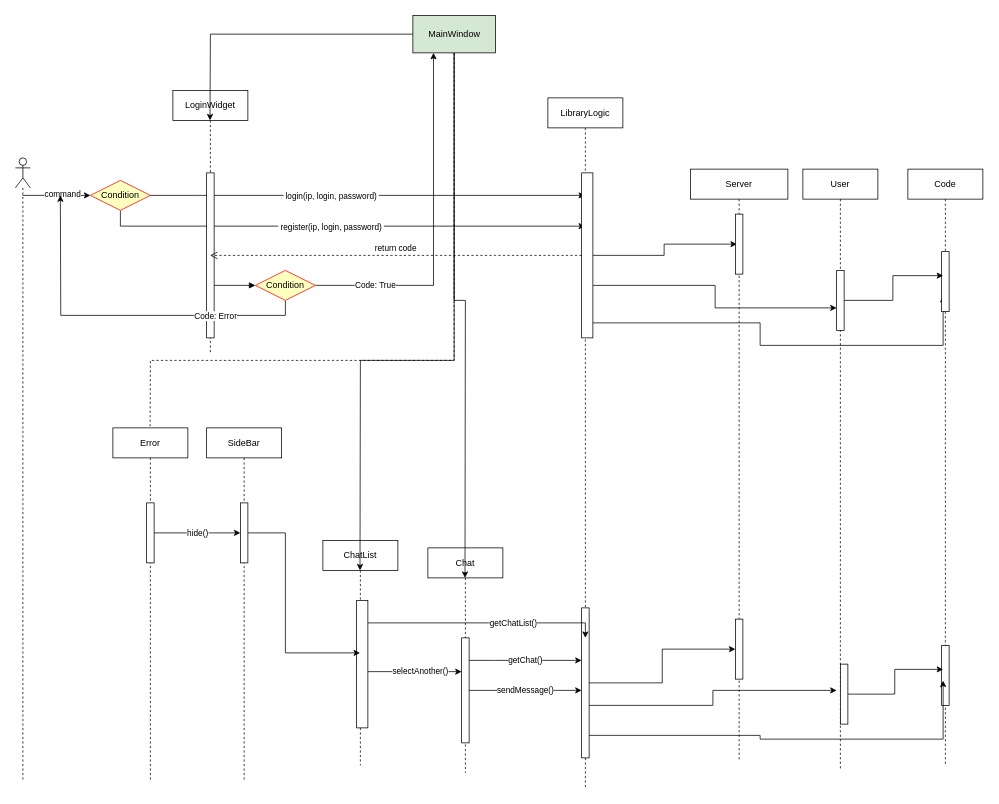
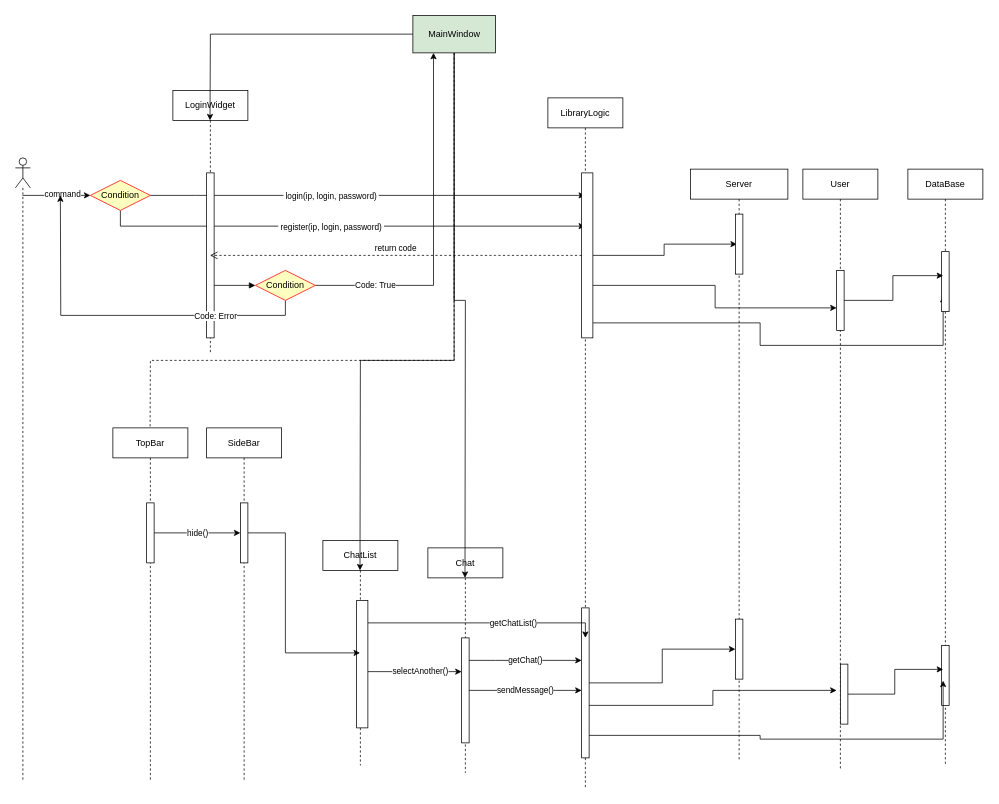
(945, 184) -> (945, 184)
(150, 443) -> (150, 443)
